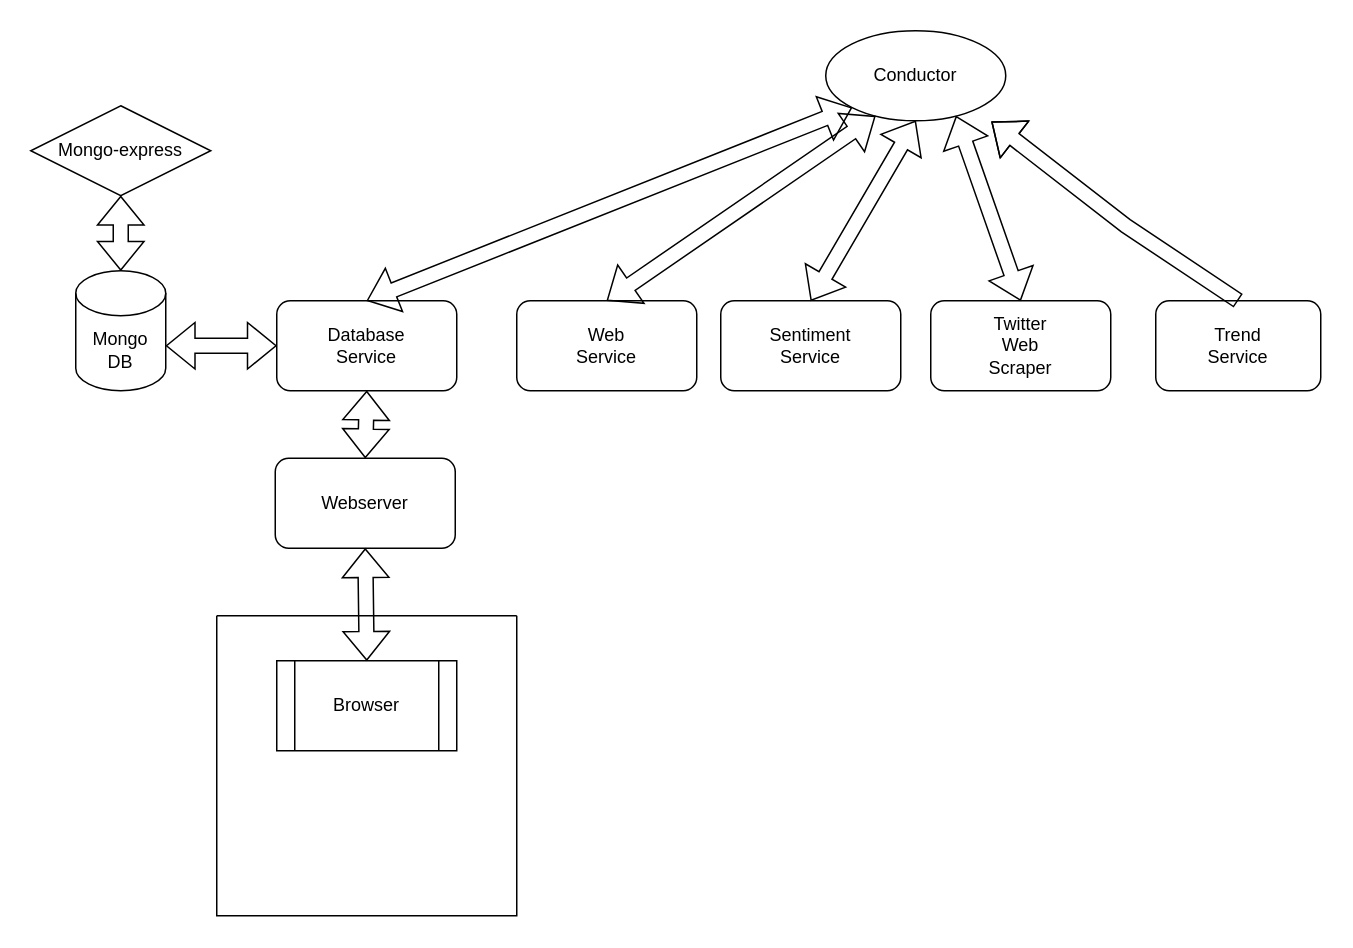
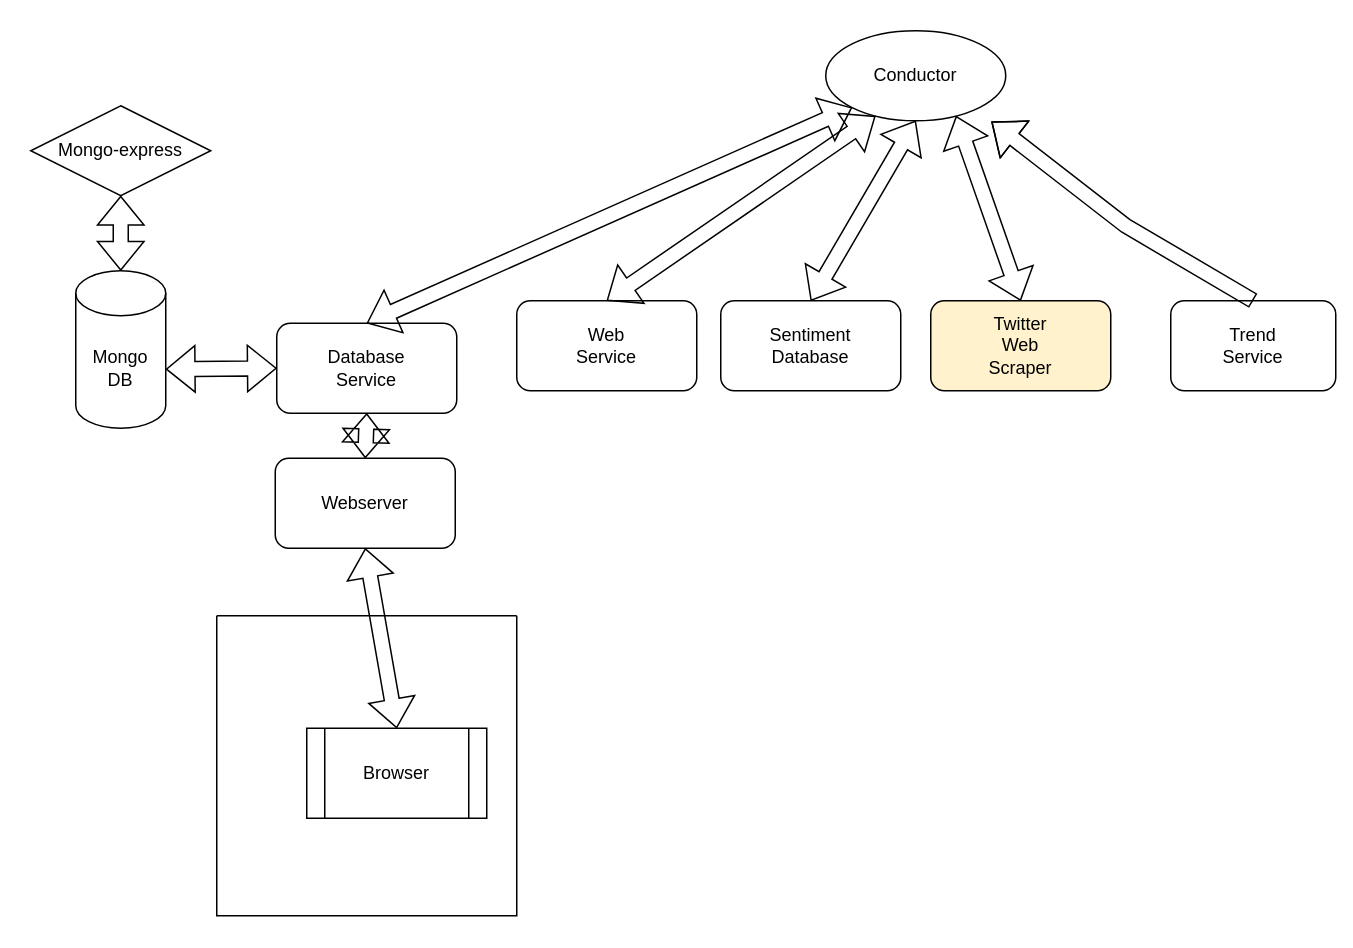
(121, 331) -> (121, 350)
(367, 346) -> (367, 368)
(811, 346) -> (811, 346)
(1021, 346) -> (1021, 346)
(1238, 346) -> (1253, 346)
(367, 706) -> (397, 773)
